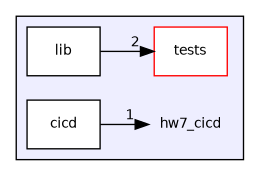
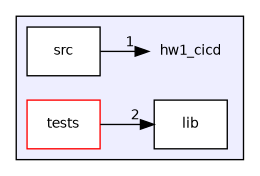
(120, 51) -> (120, 124)
(64, 124) -> (64, 51)
(191, 124) -> (191, 51)
